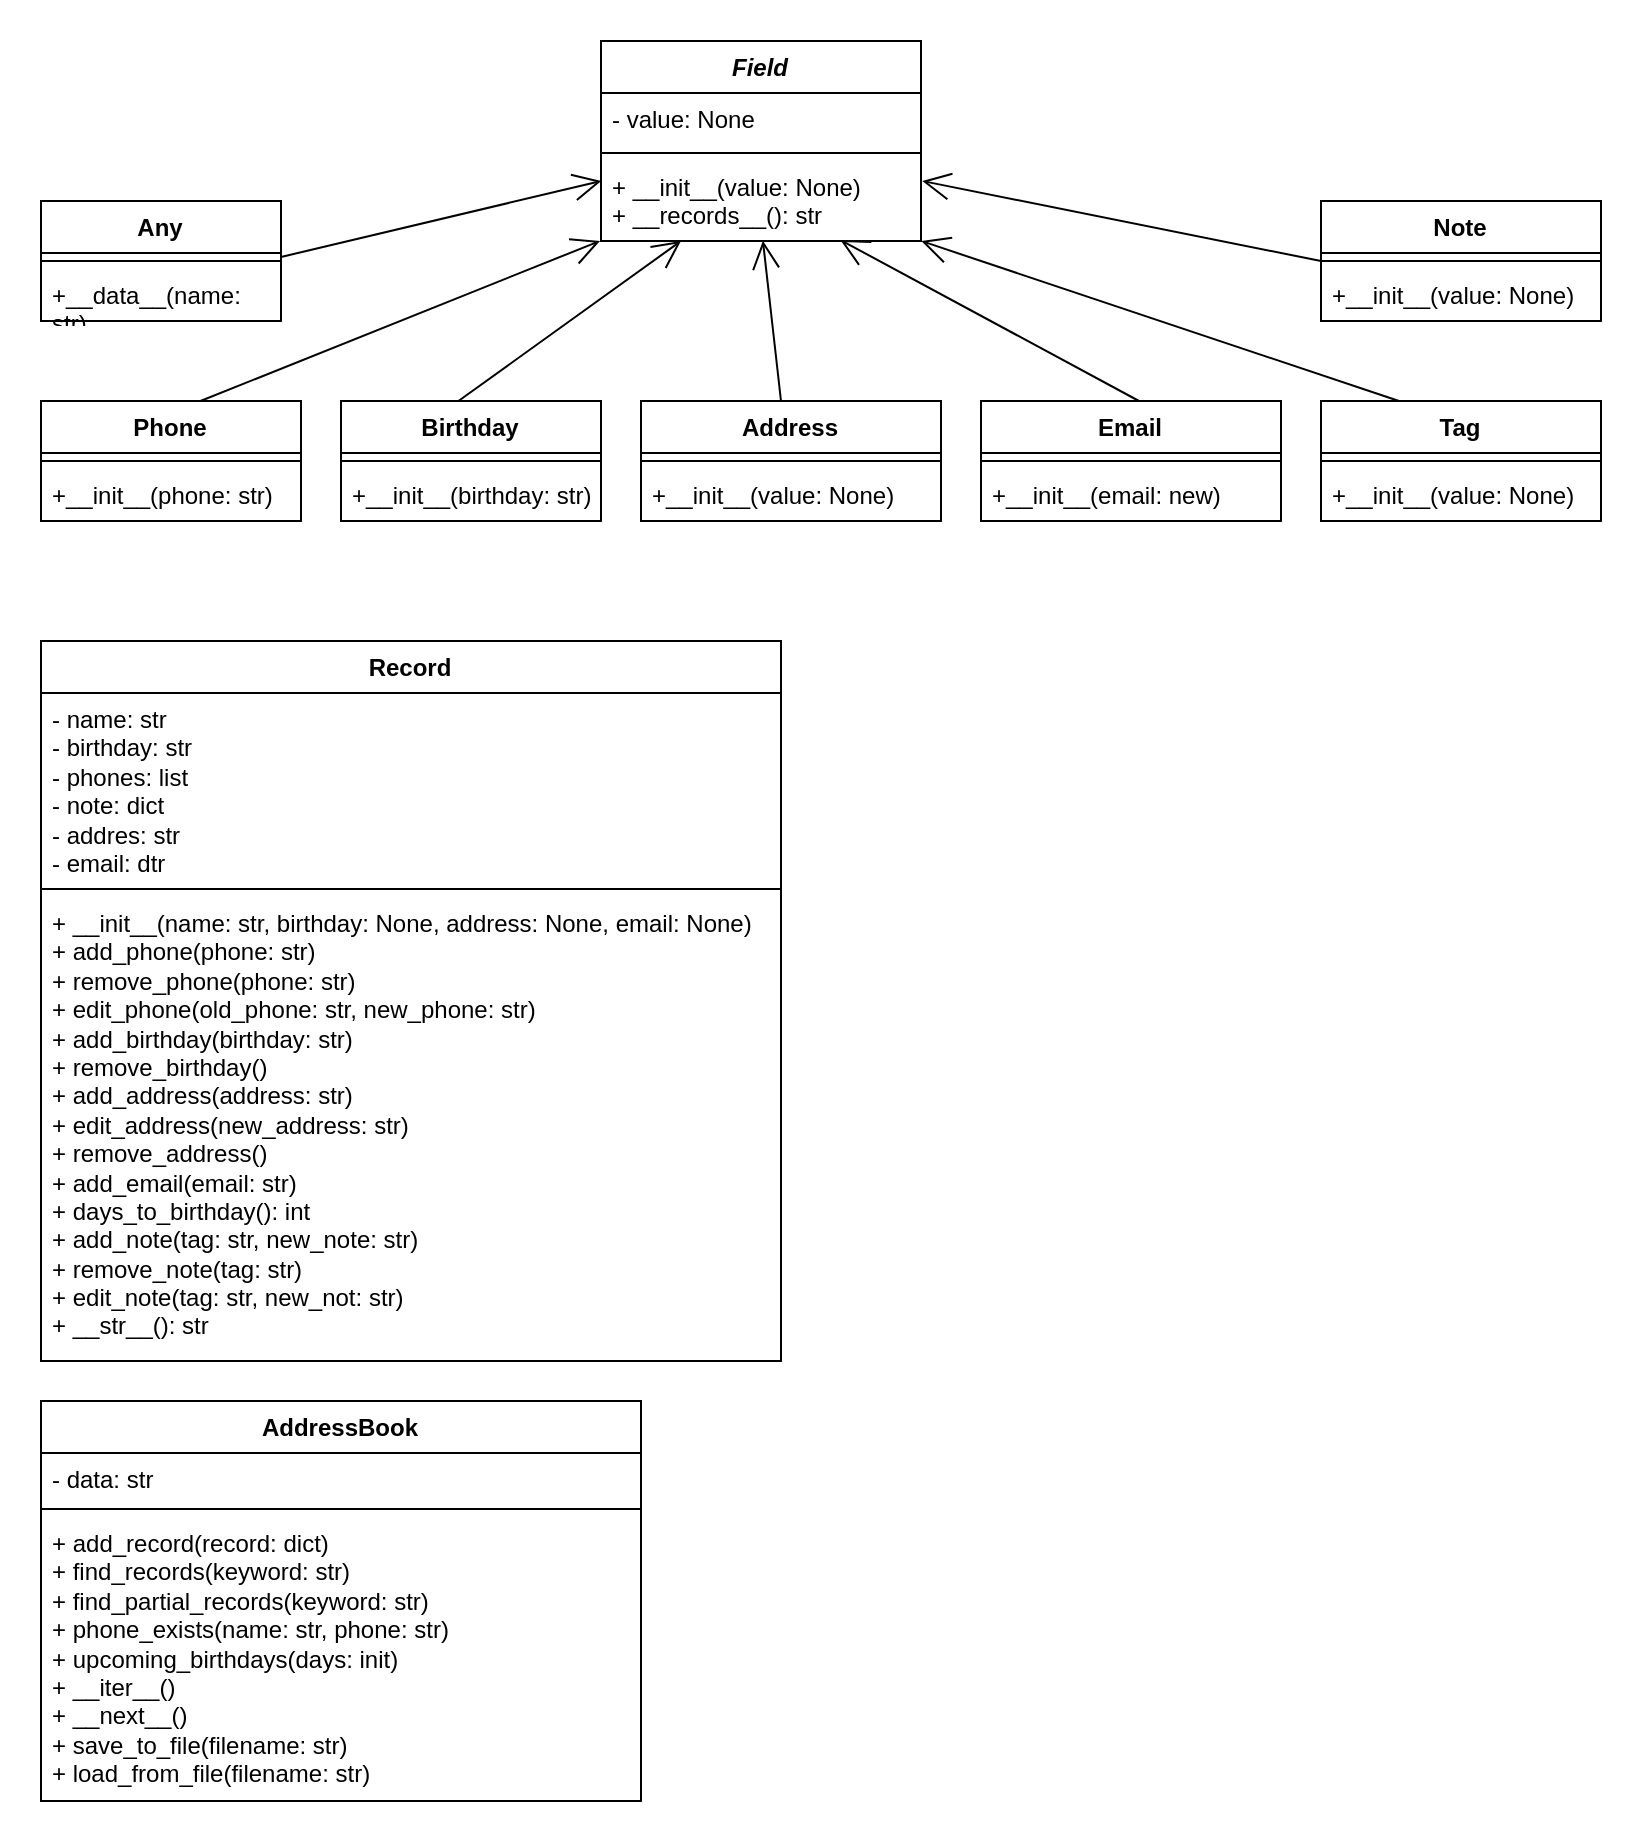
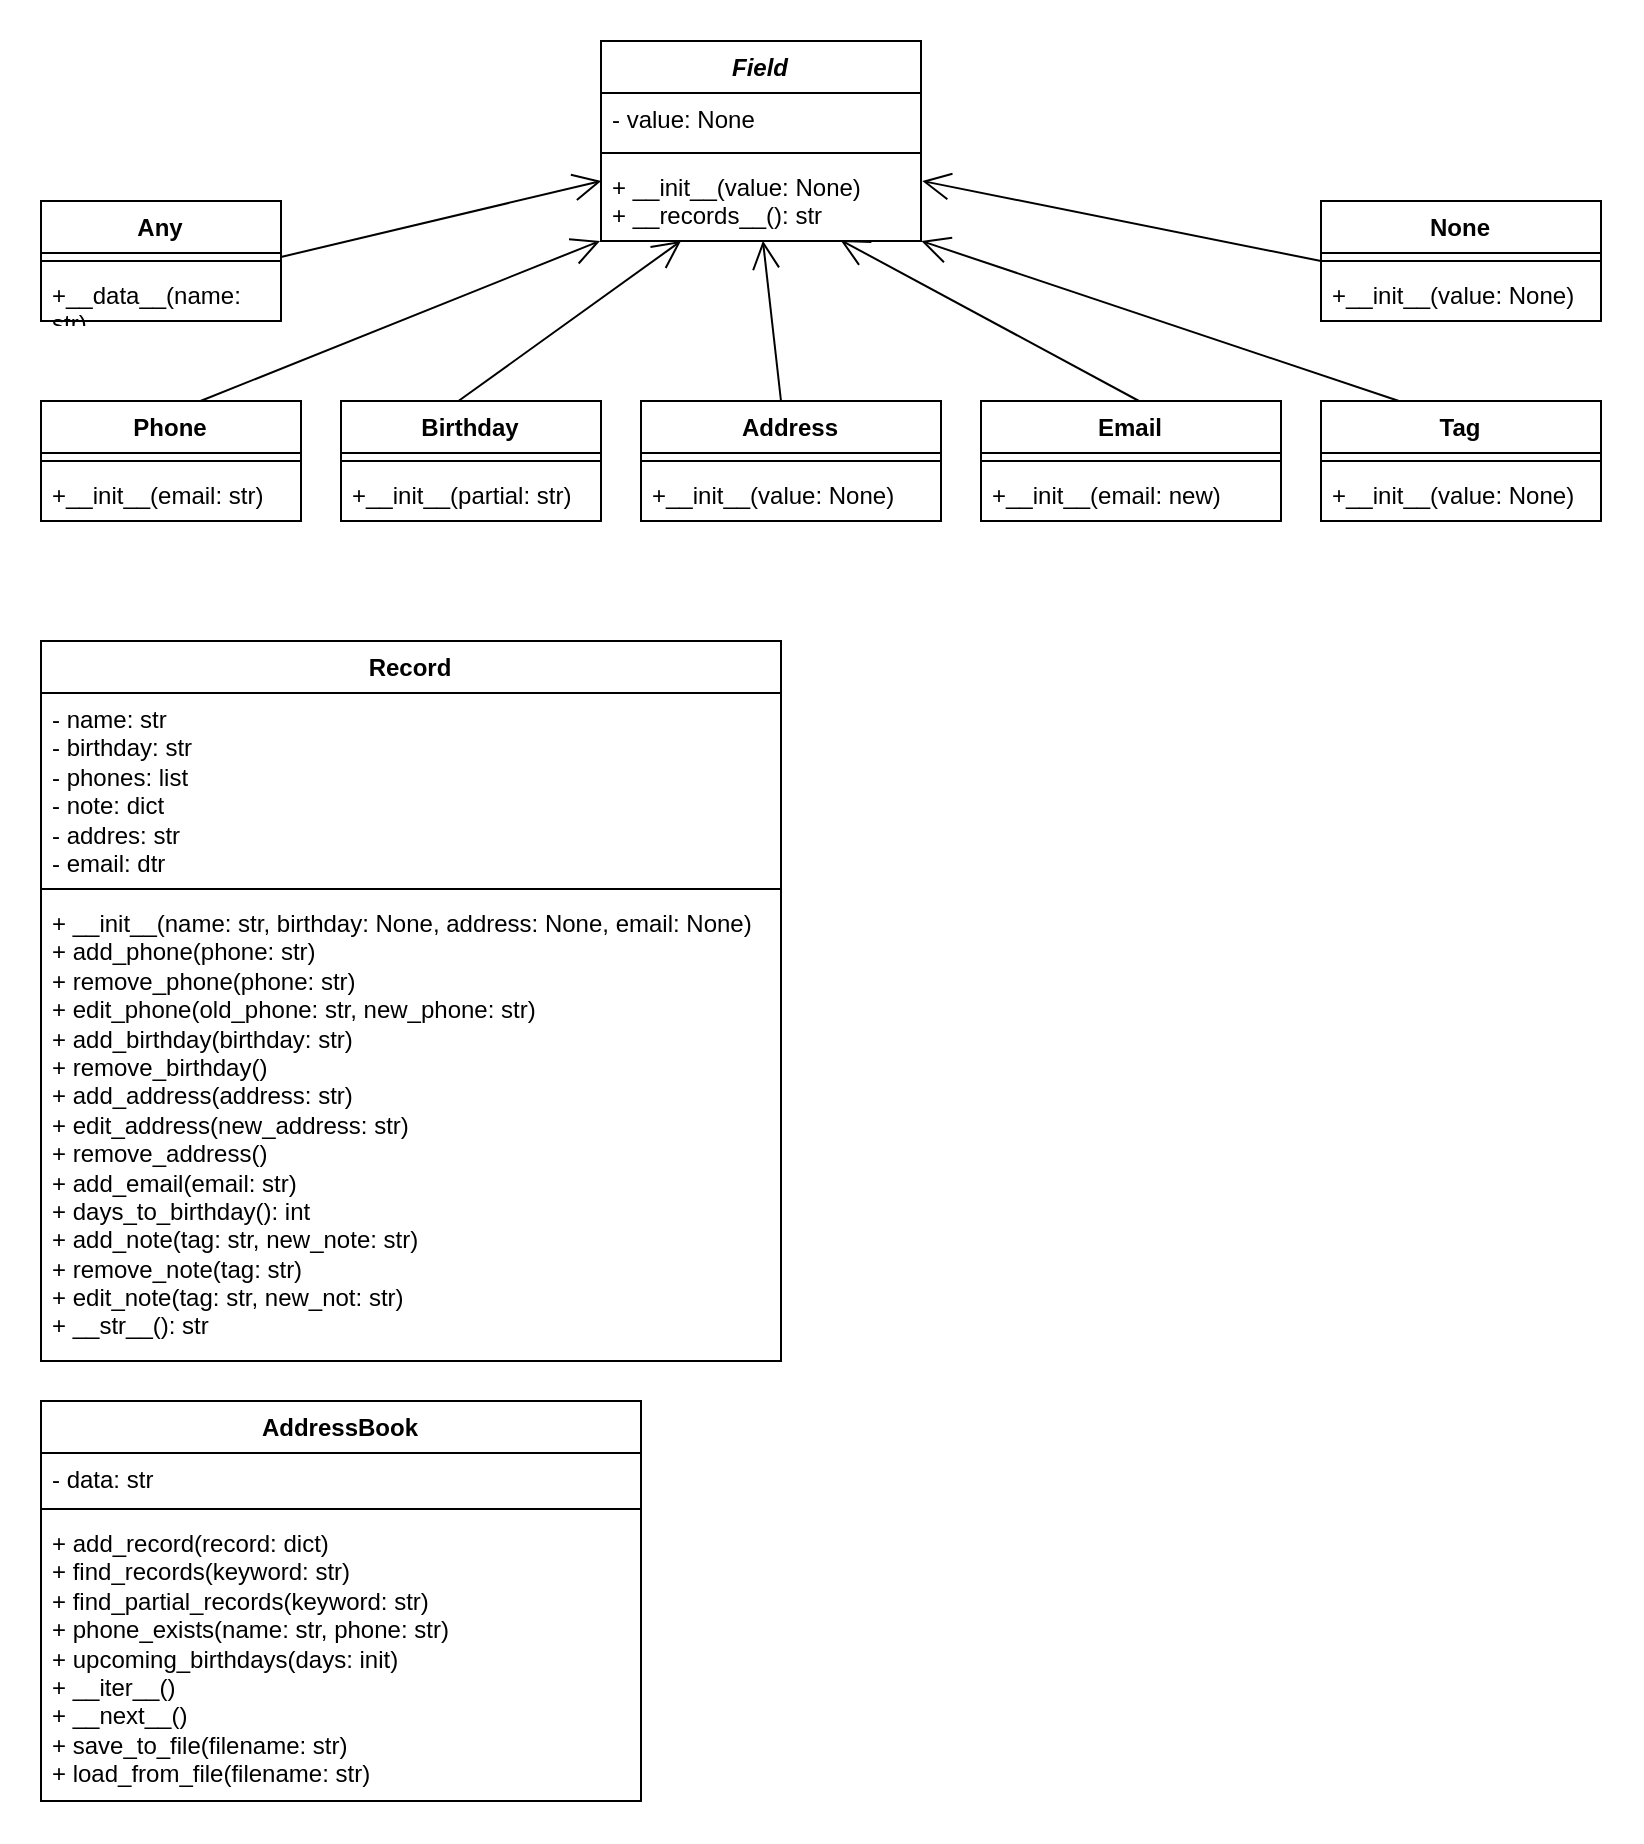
(1461, 229) -> (1461, 229)
(173, 512) -> (173, 512)
(473, 512) -> (473, 512)
